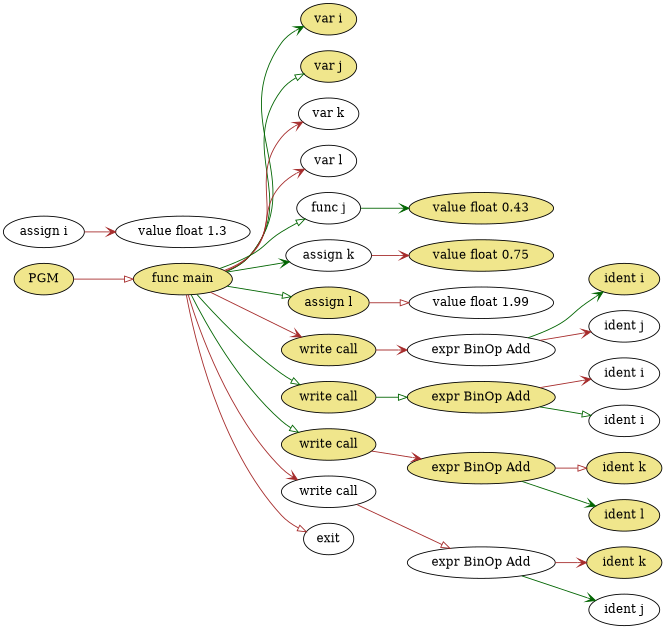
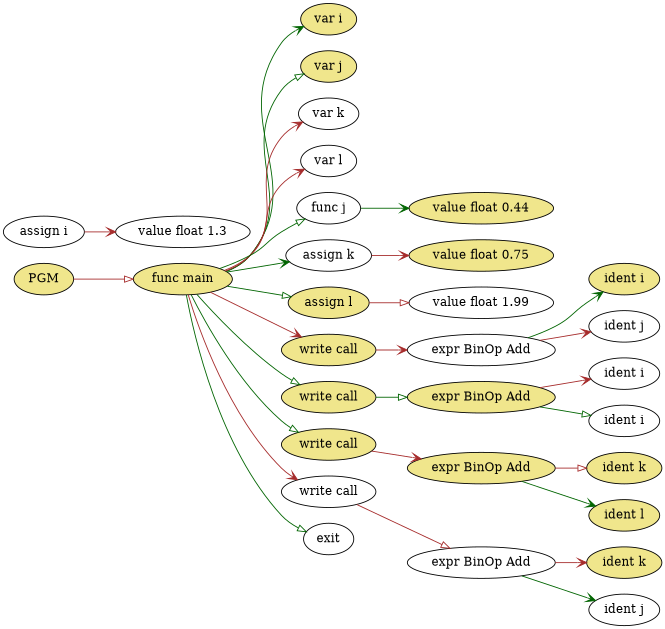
(481, 208) -> (481, 208)
(224, 421) -> (224, 421)
